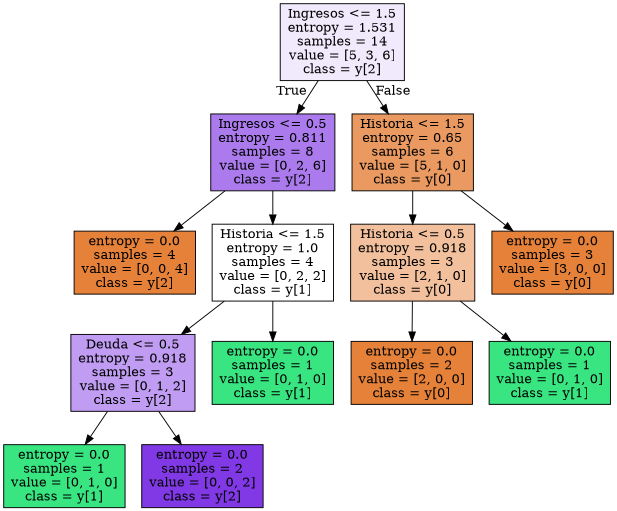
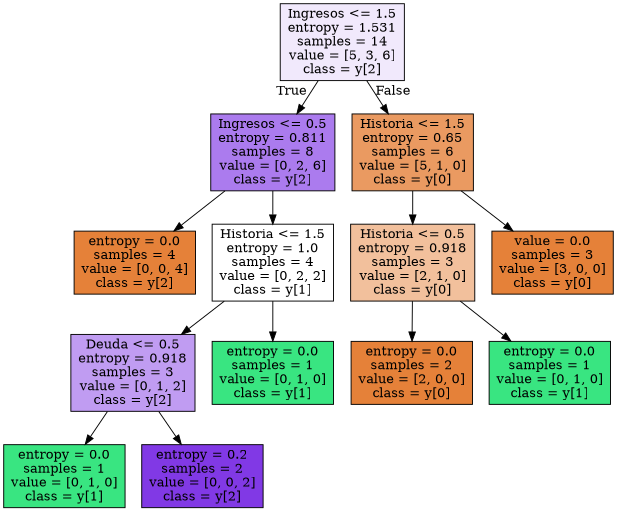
(553, 263) -> (553, 263)
(202, 476) -> (202, 476)
